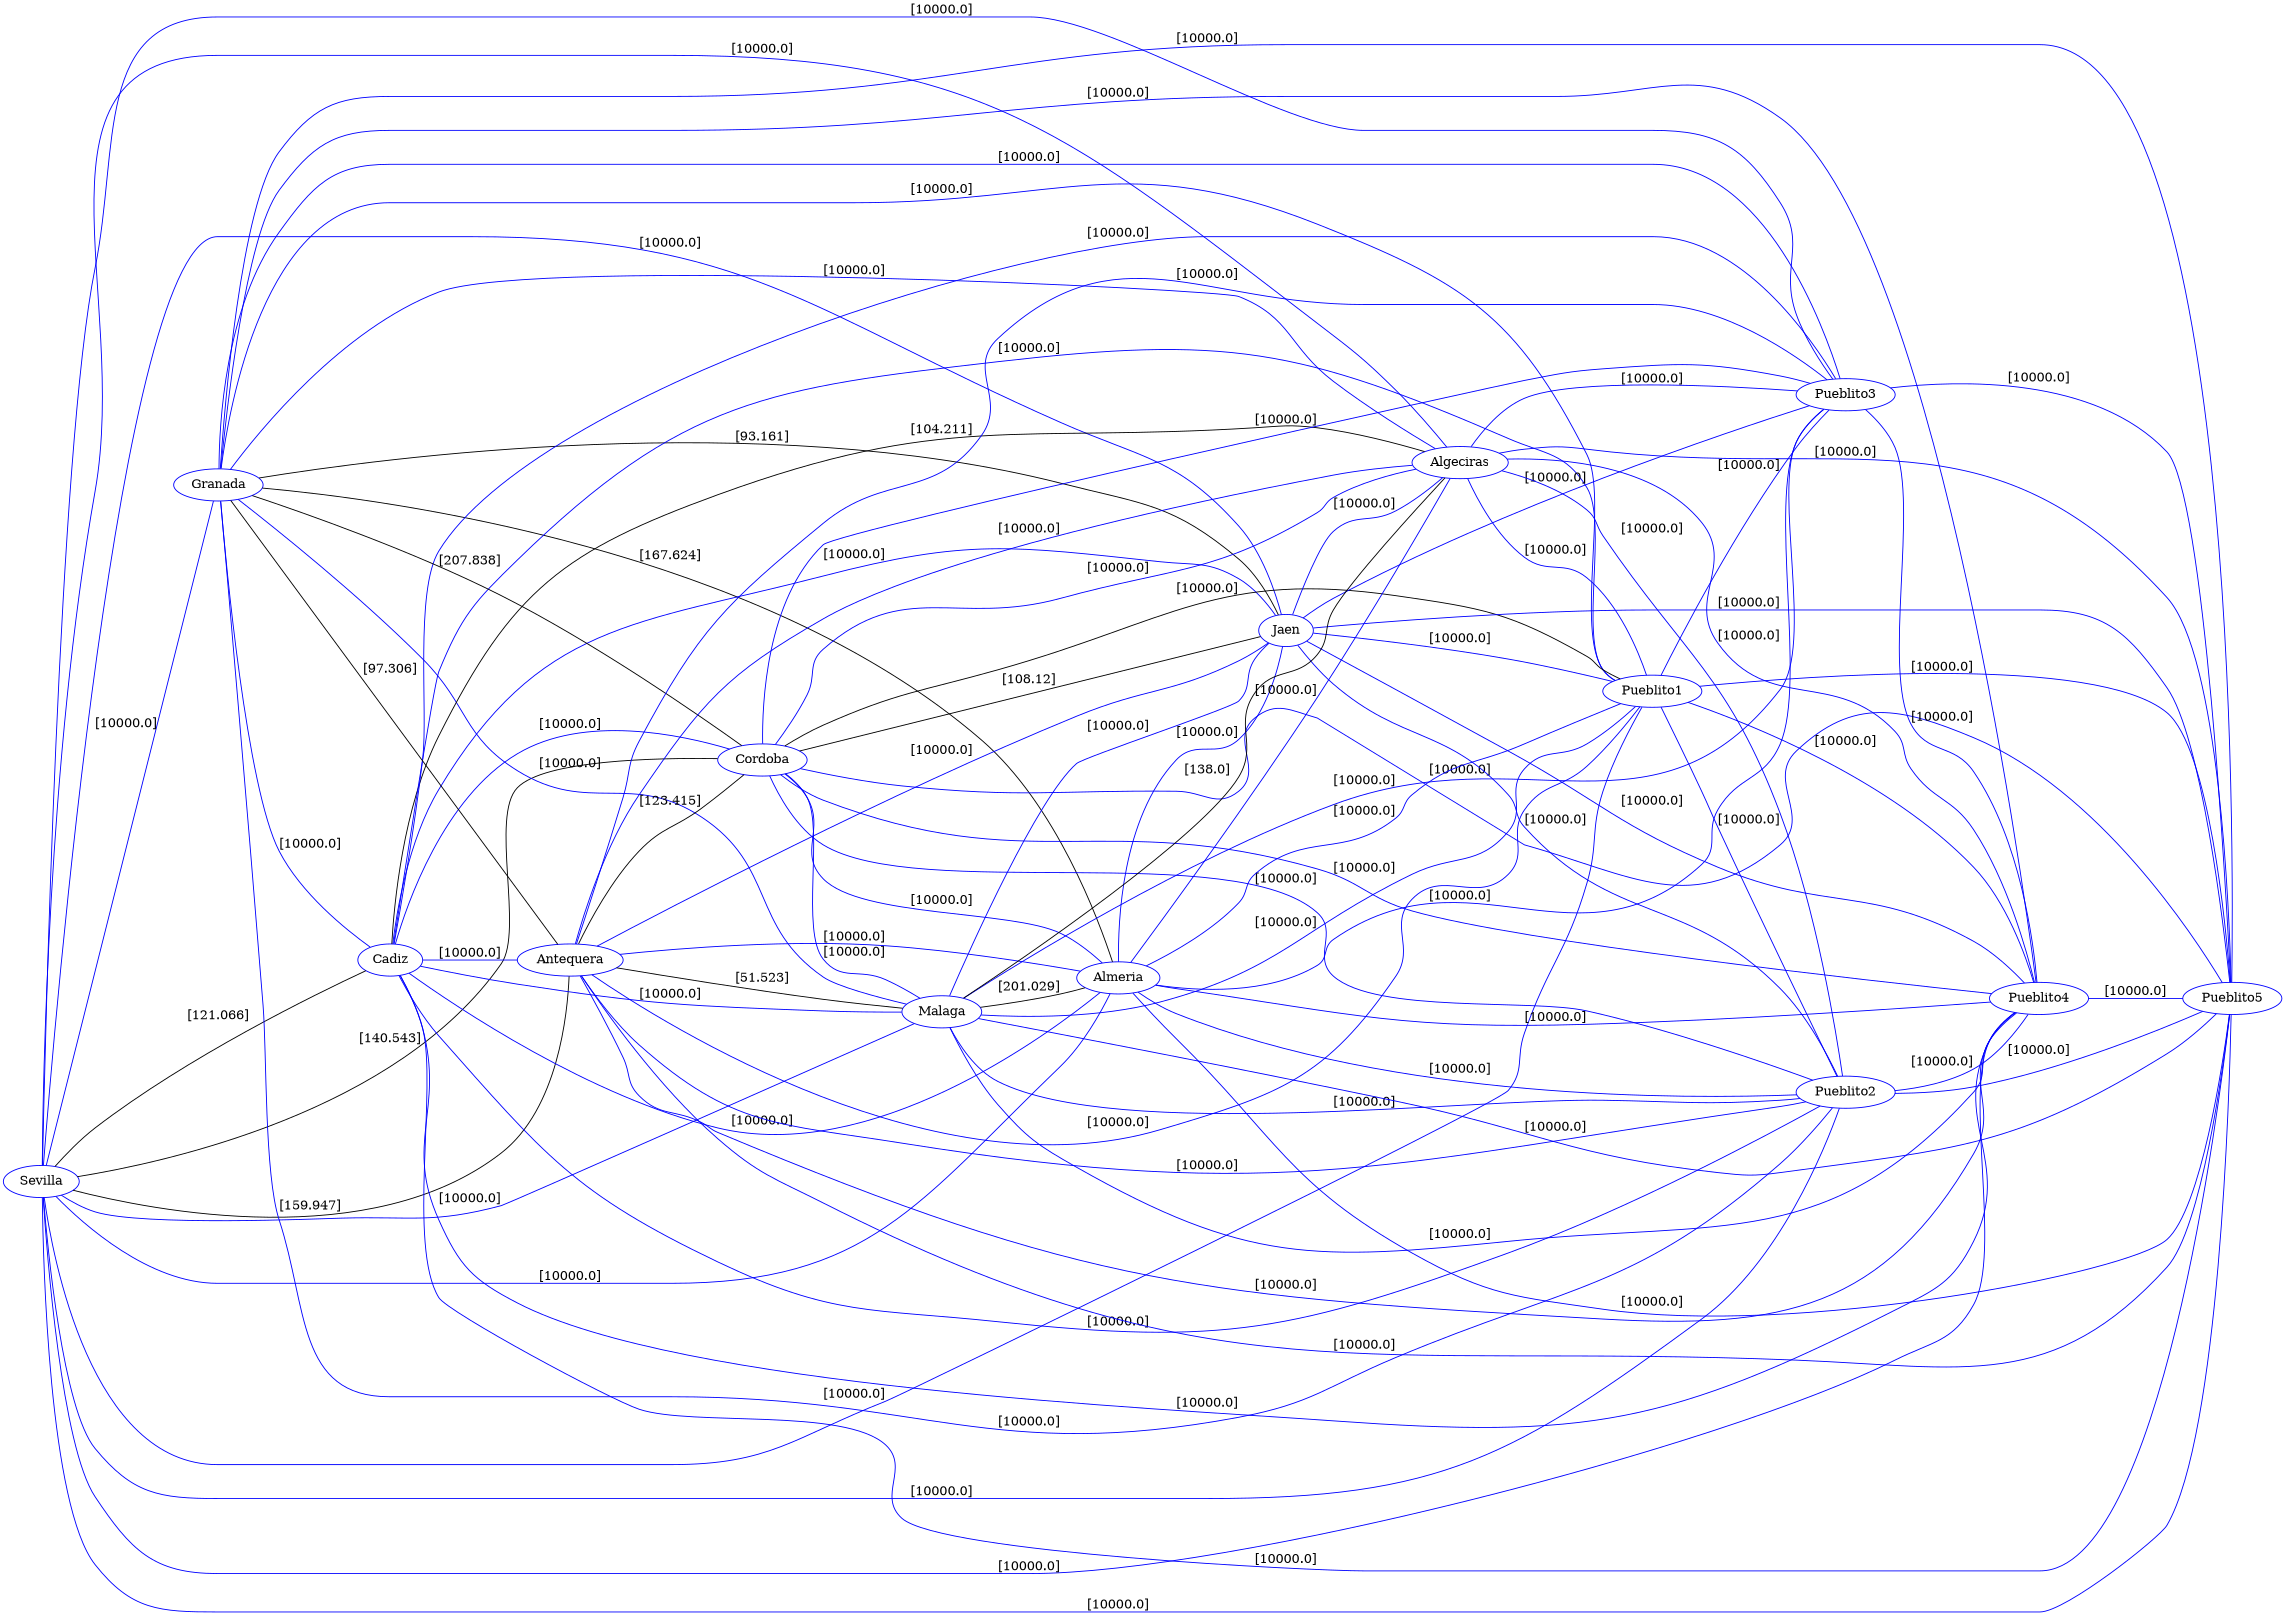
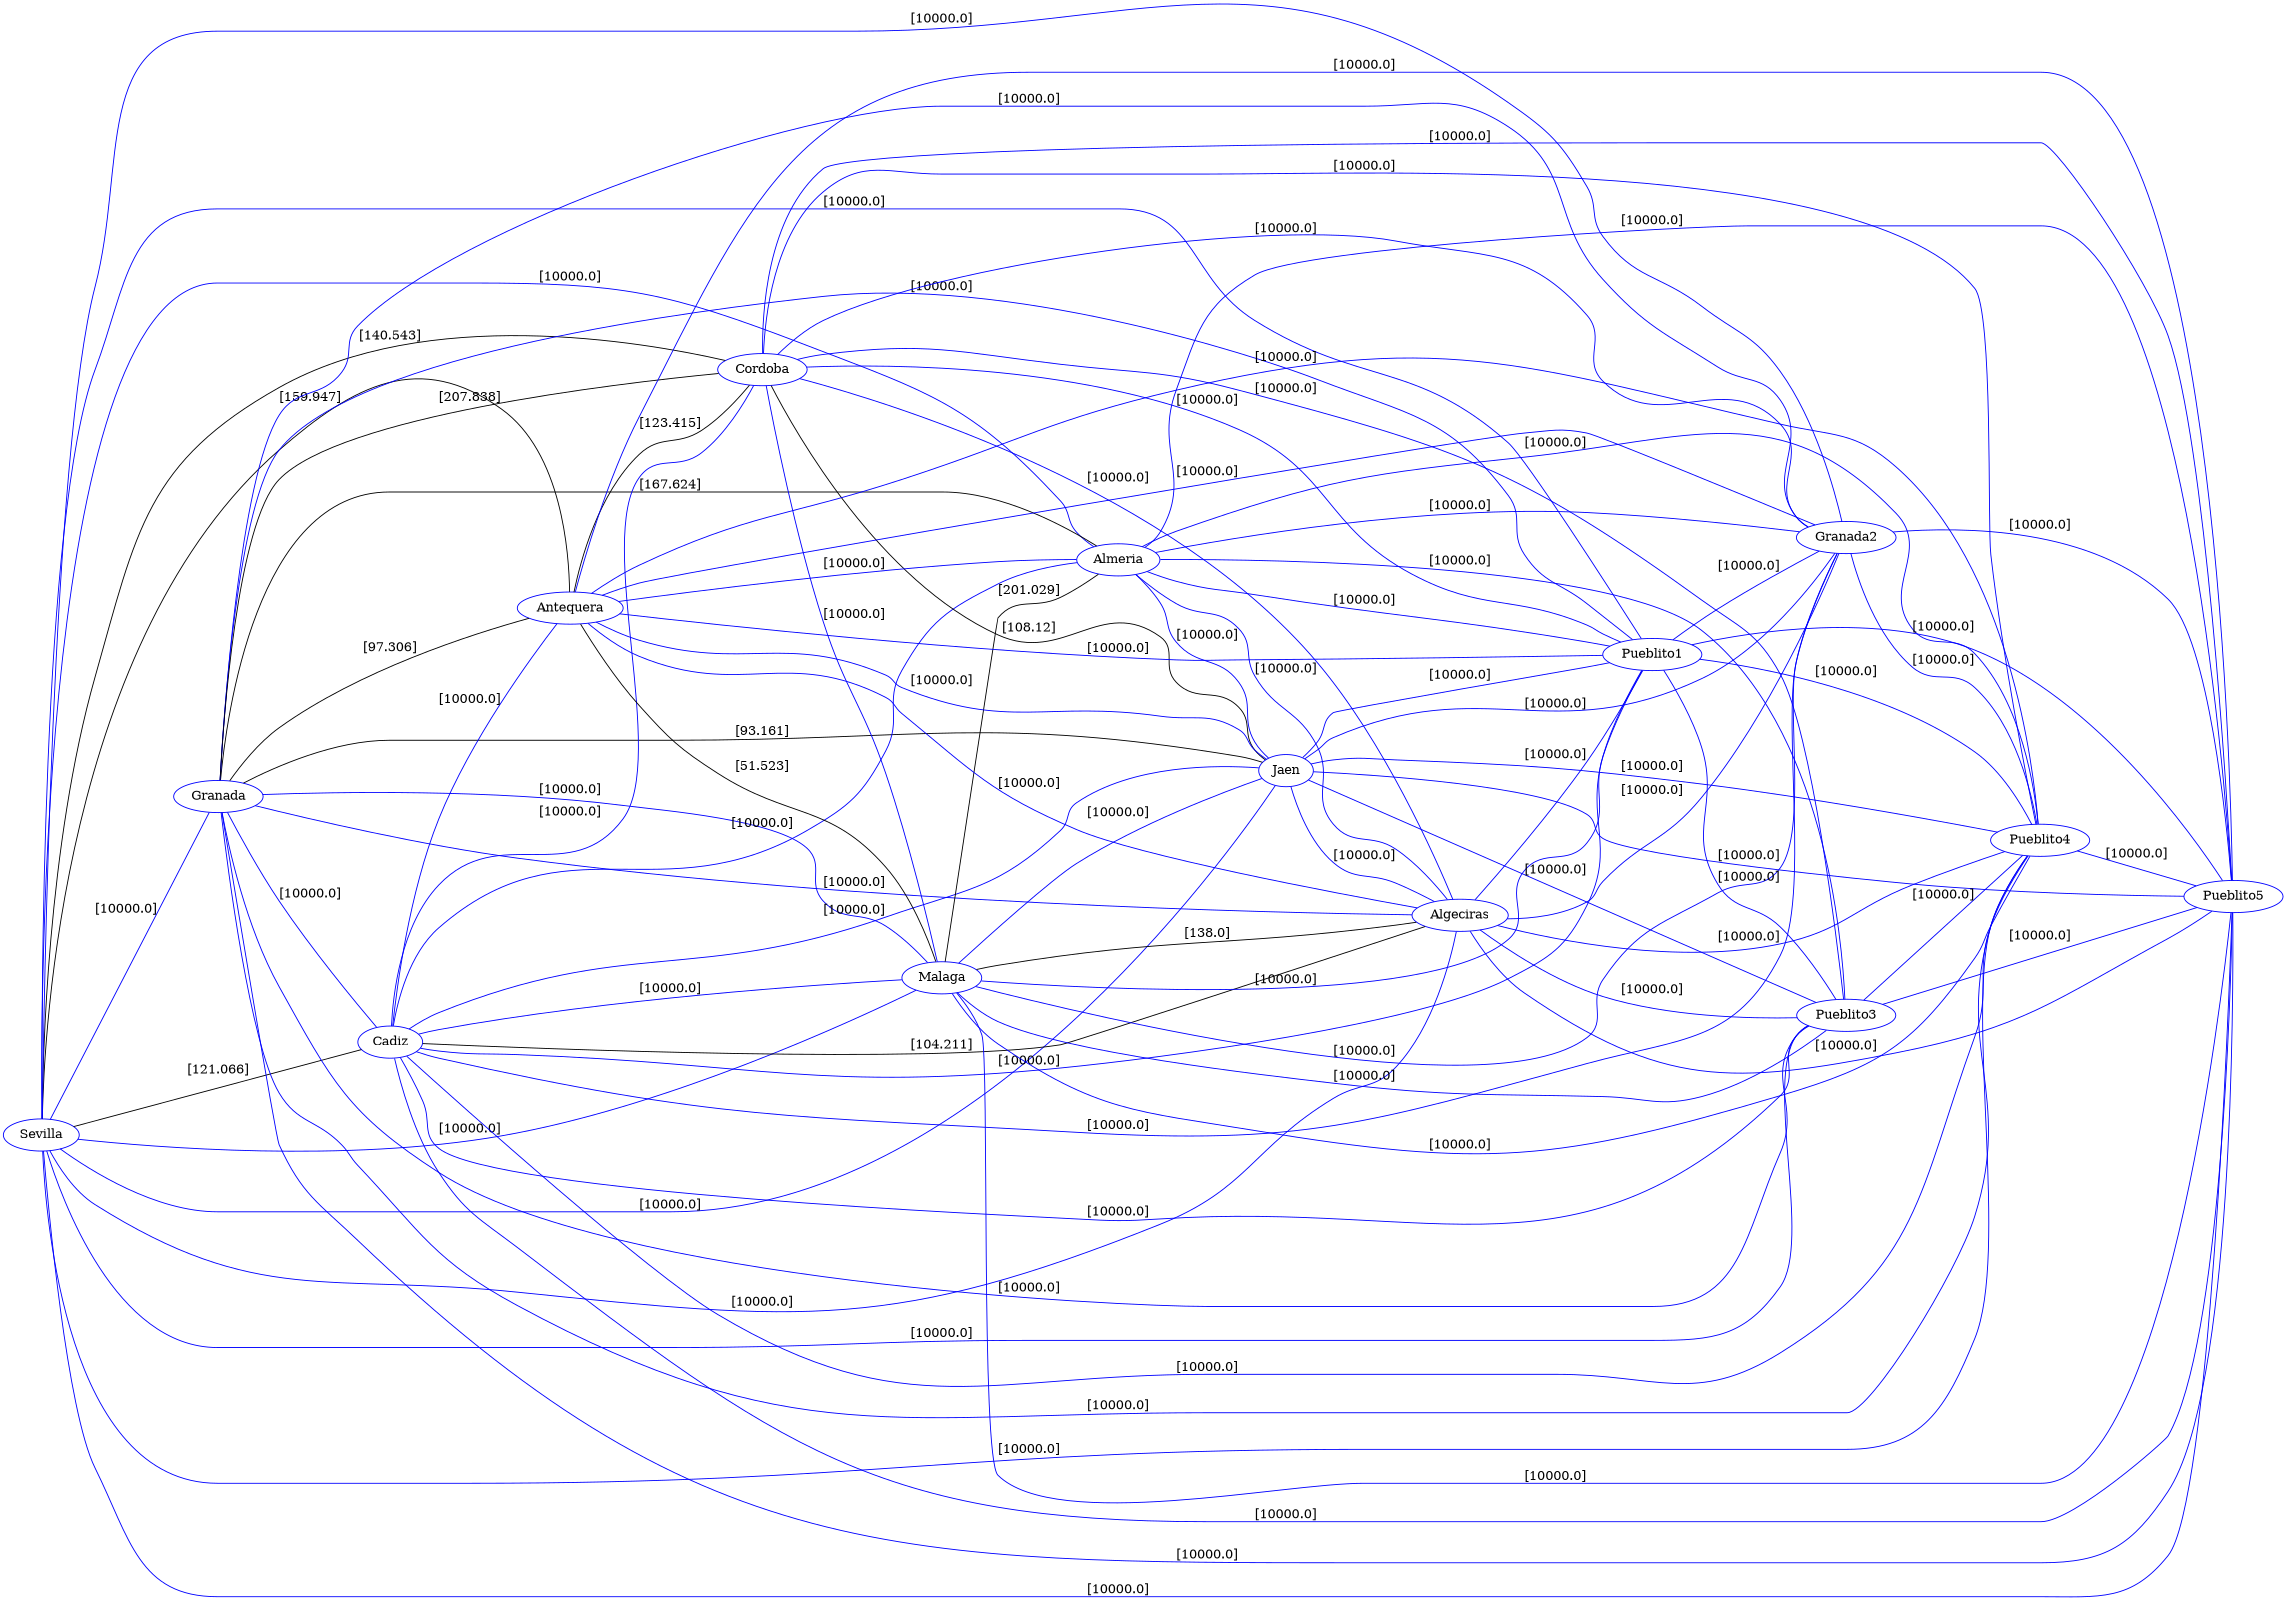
(1029, 315) -> none
(1200, 604) -> (1243, 432)
(907, 908) -> none
(1846, 1092) -> (1846, 538)
